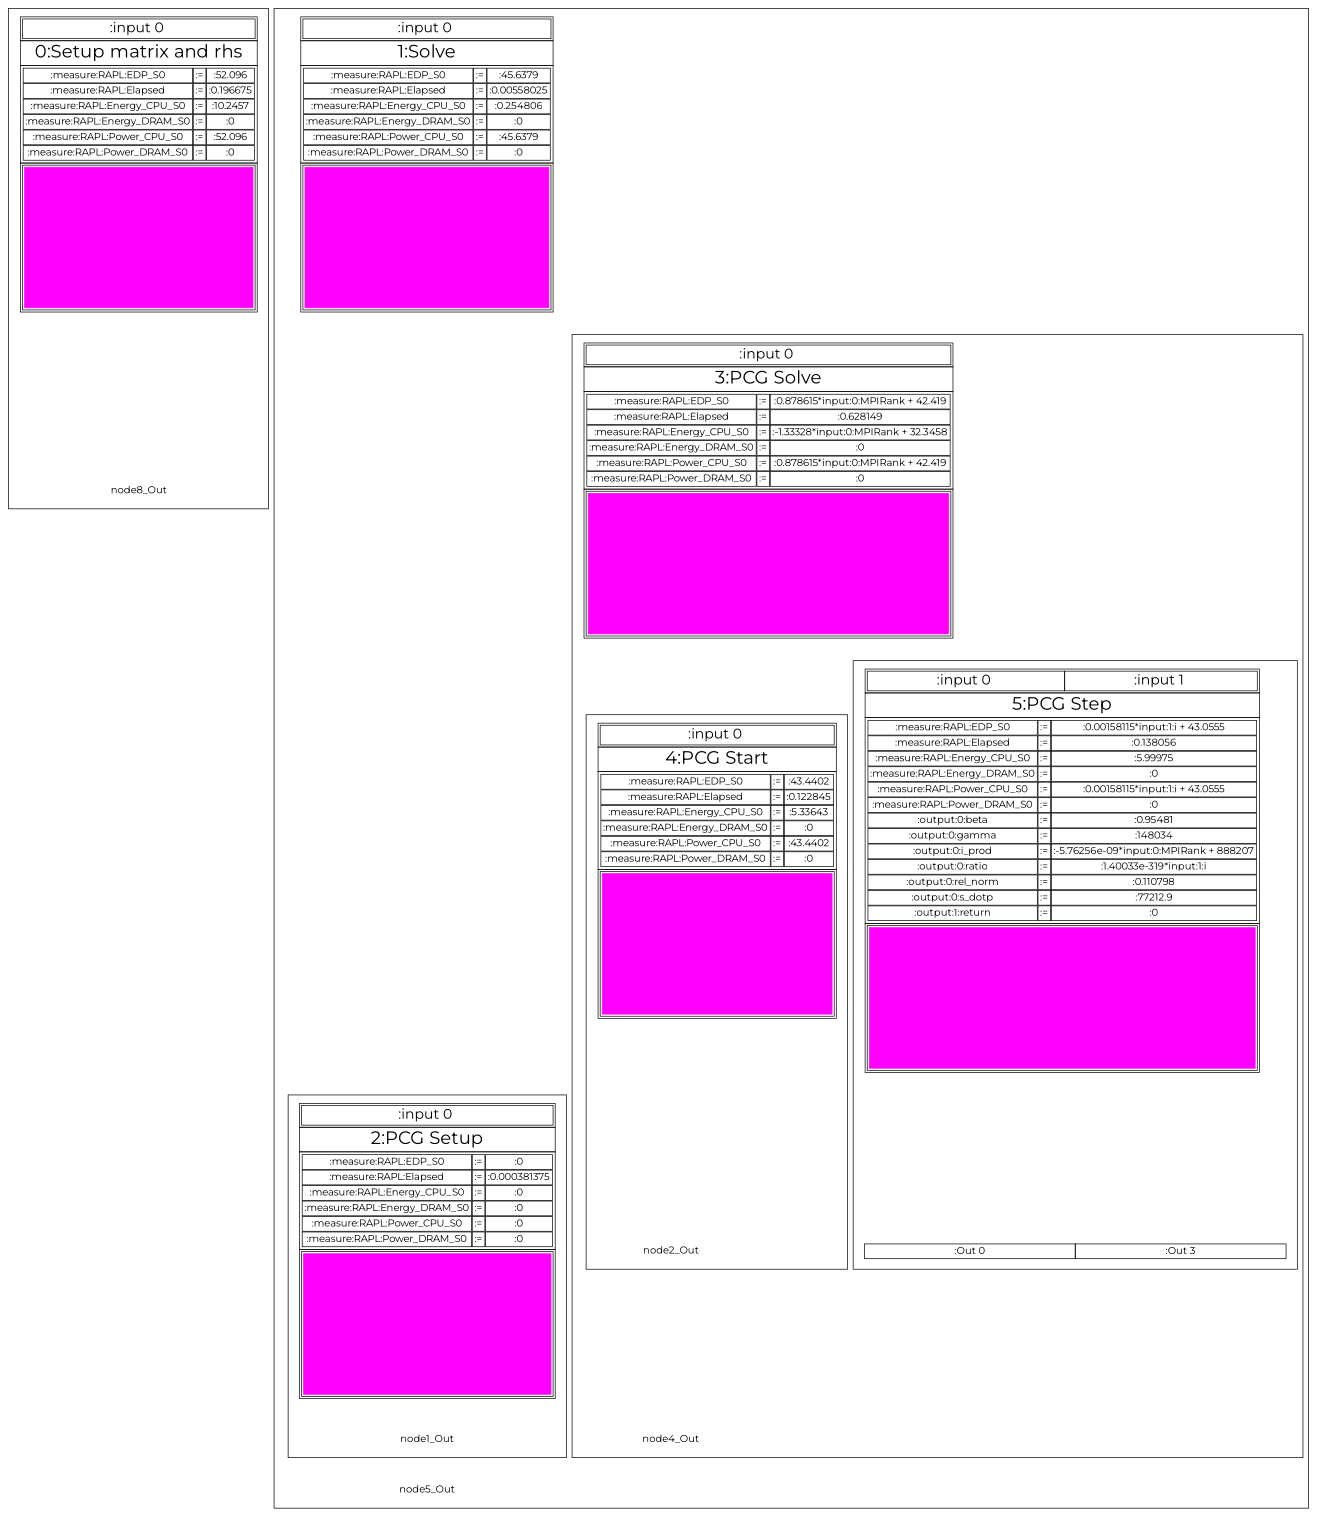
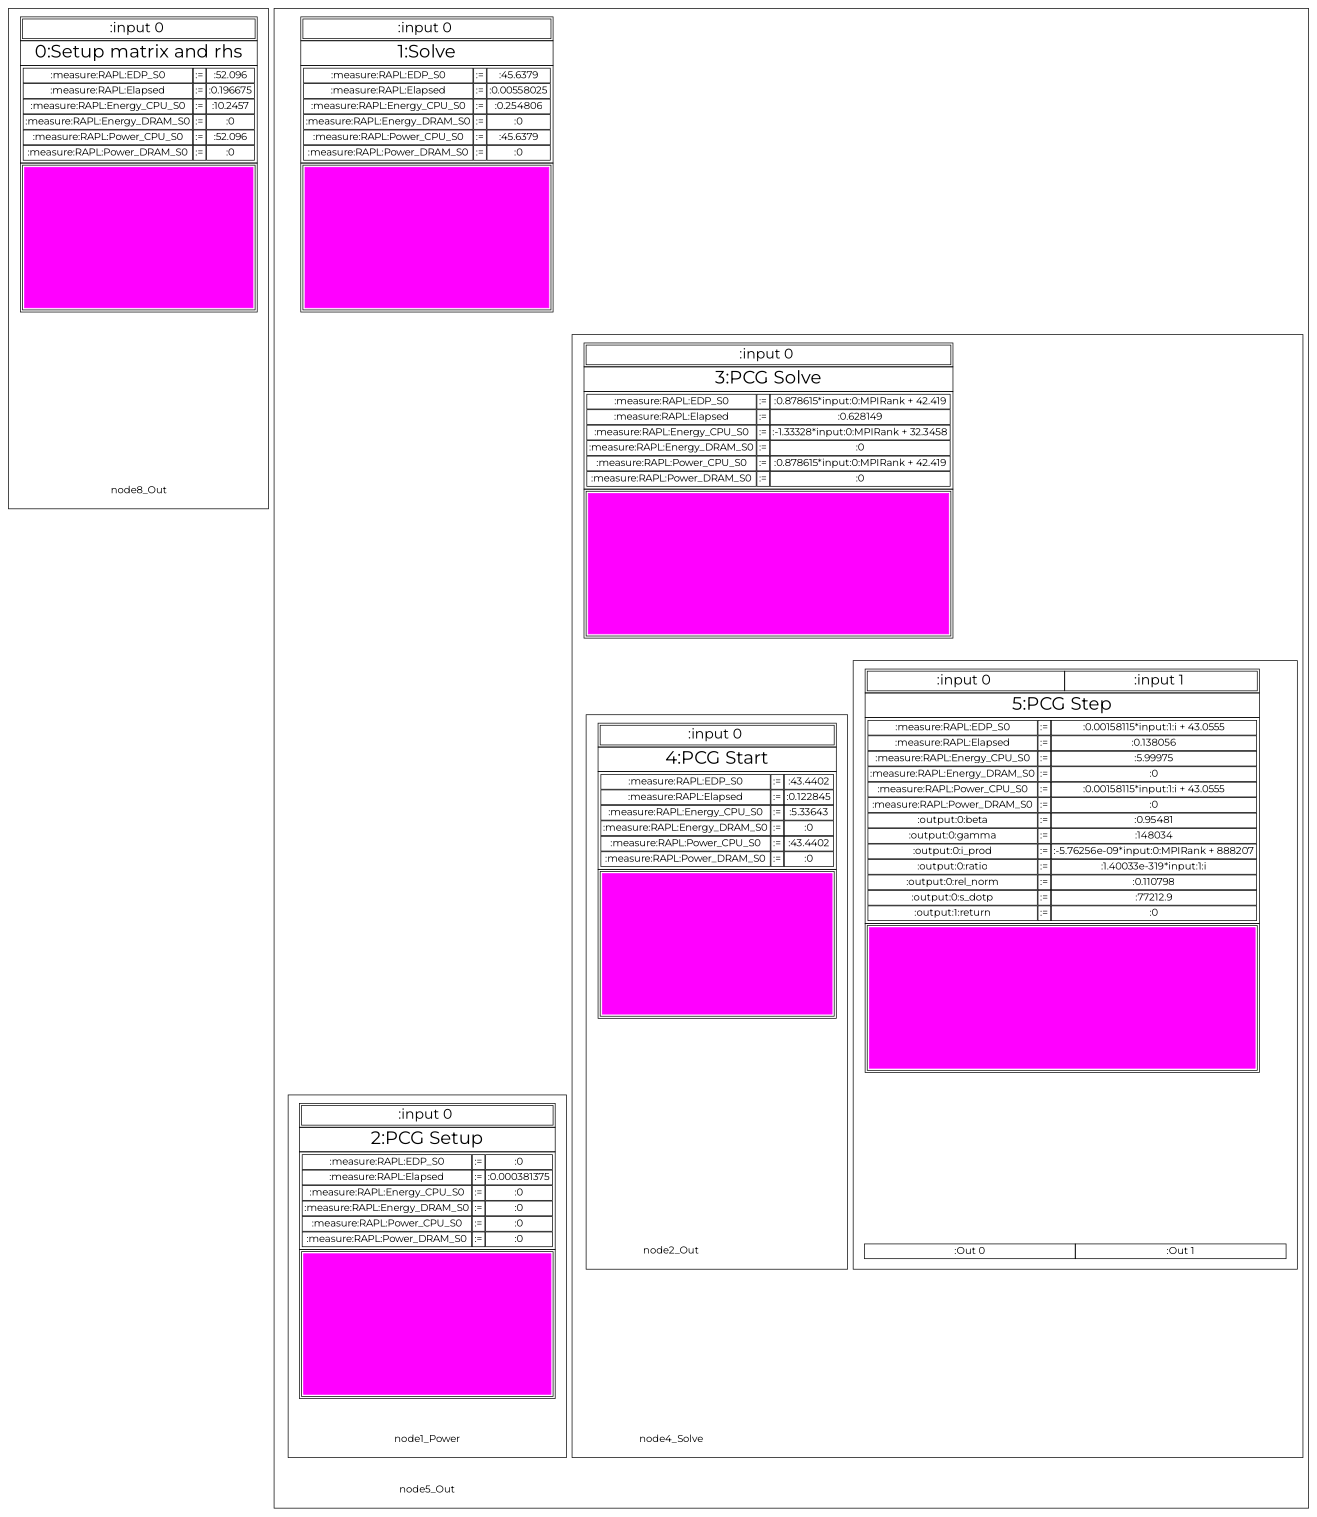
(1181, 1251) -> (1181, 1251)
(427, 1439) -> (427, 1439)
(671, 1439) -> (671, 1439)
